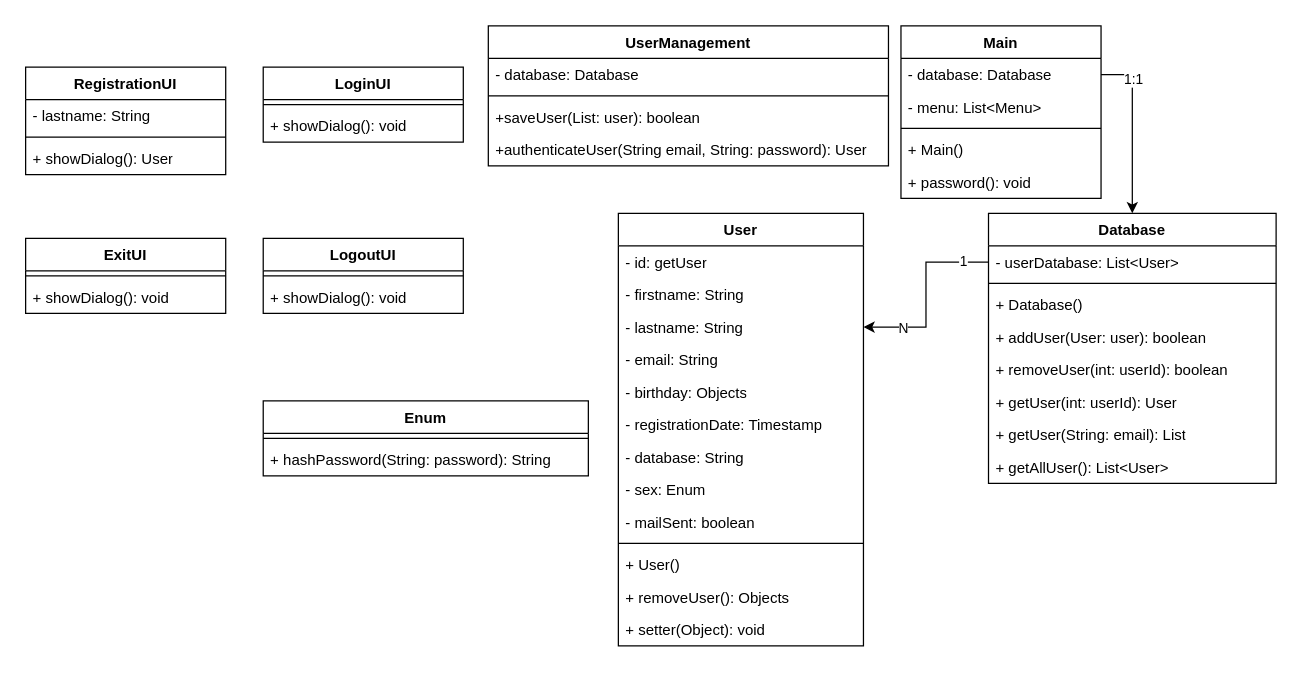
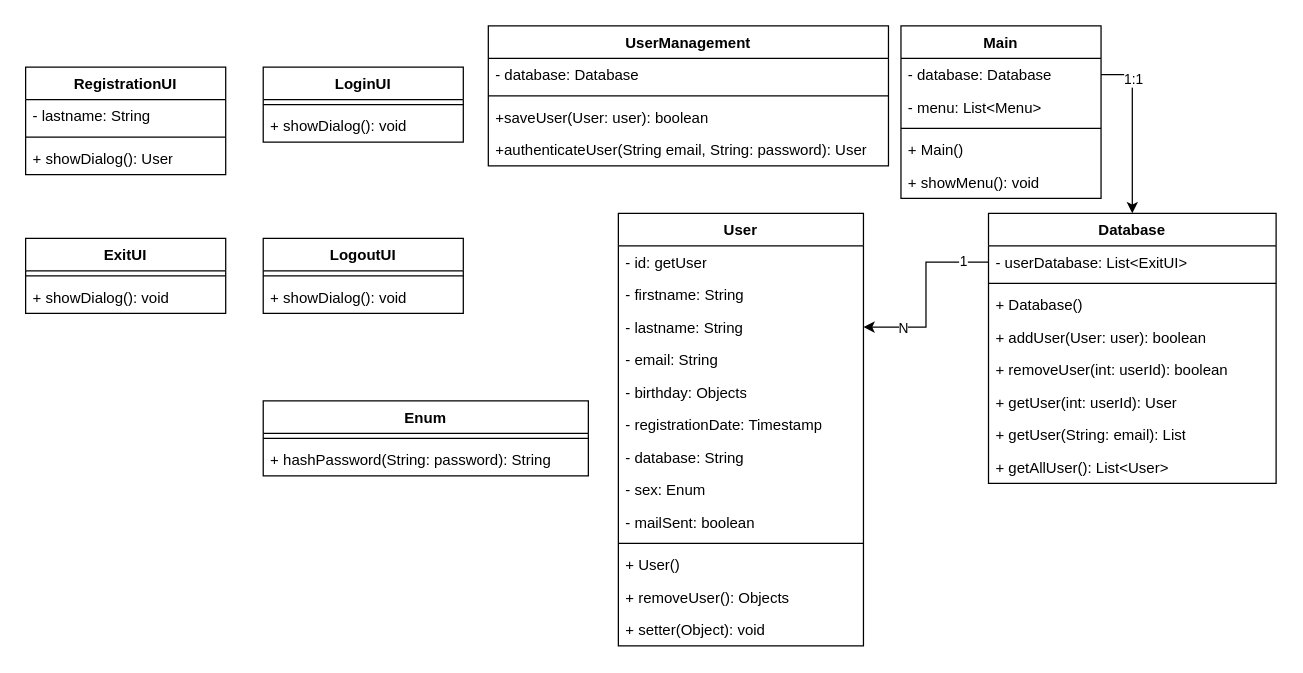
(610, 118) -> (612, 118)
(976, 183) -> (976, 183)
(1097, 263) -> (1103, 263)
